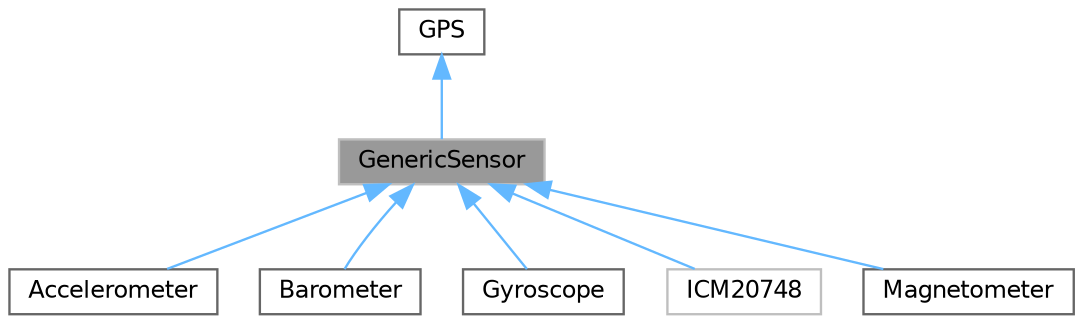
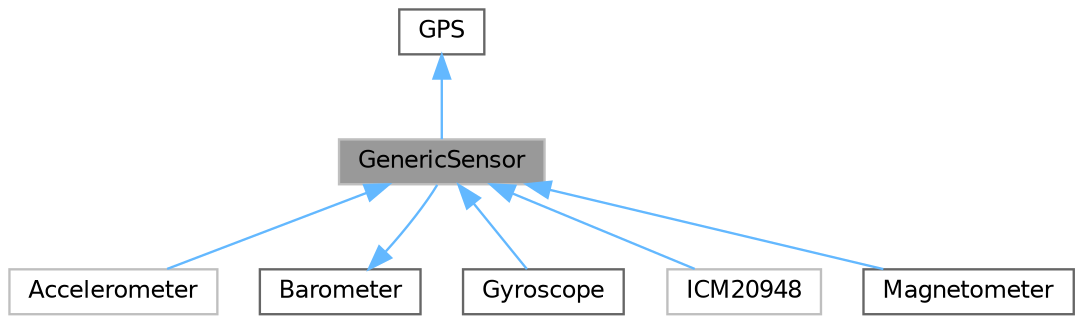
(369, 234) -> (413, 219)
(113, 292) -> (113, 292)
(744, 292) -> (744, 292)
